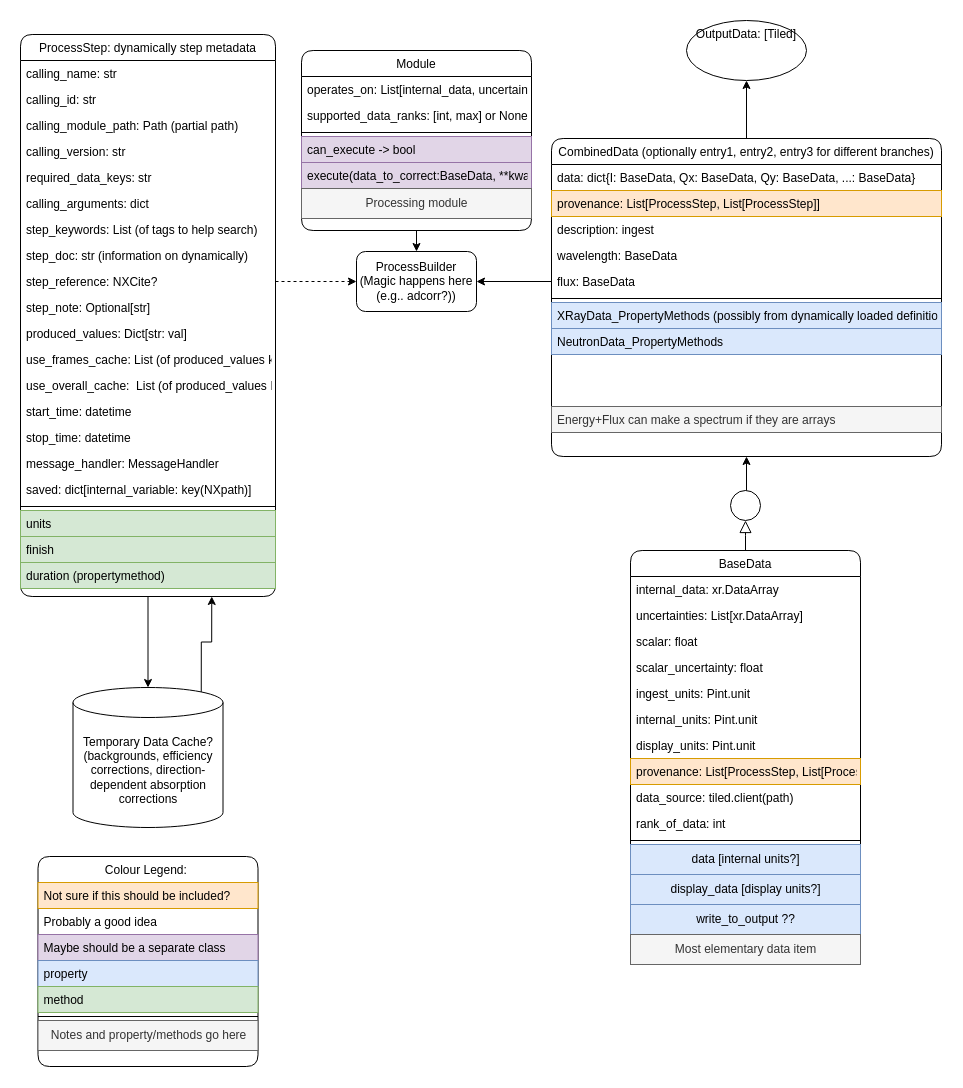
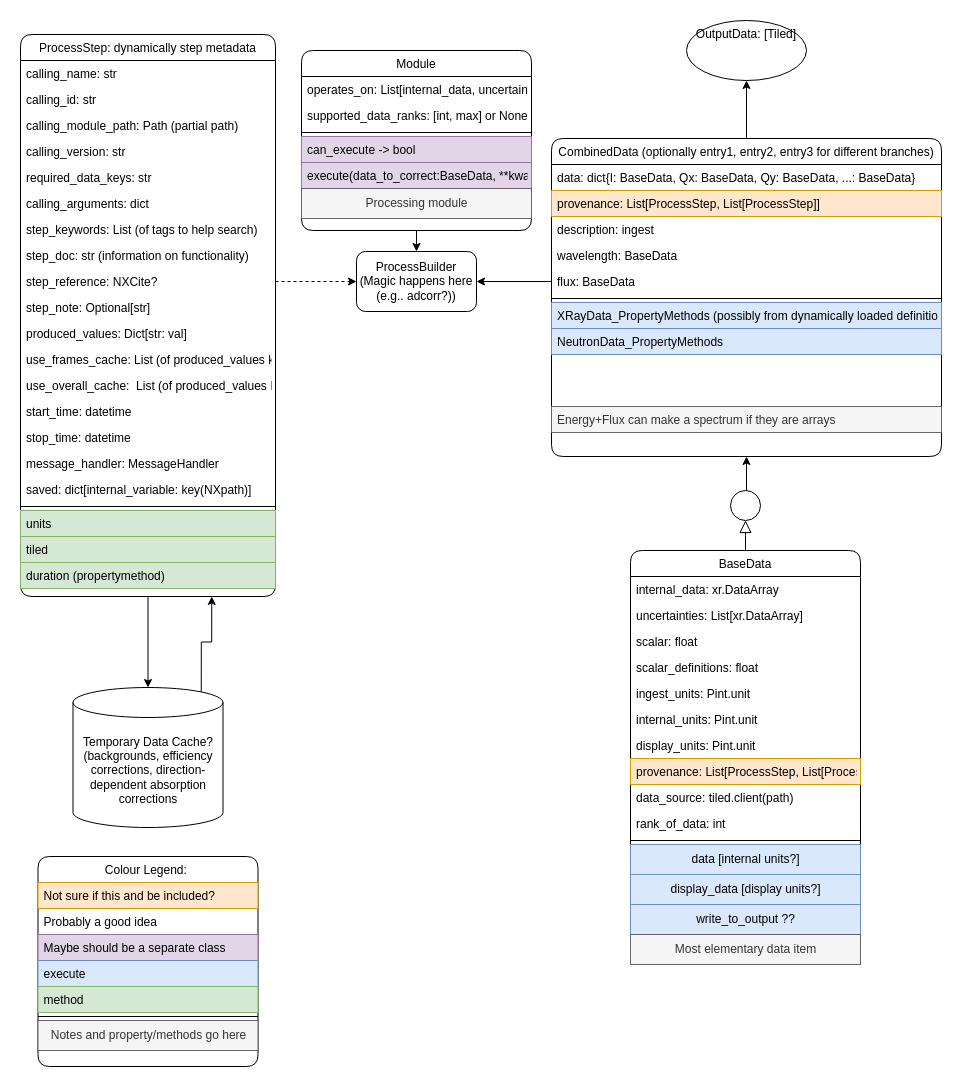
(152, 256) -> (158, 256)
(43, 550) -> (40, 550)
(712, 668) -> (709, 668)
(147, 896) -> (139, 896)
(70, 974) -> (67, 974)
